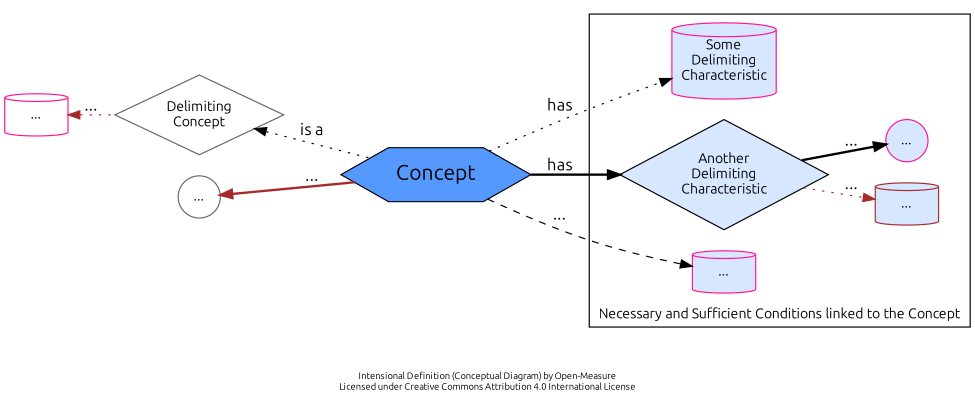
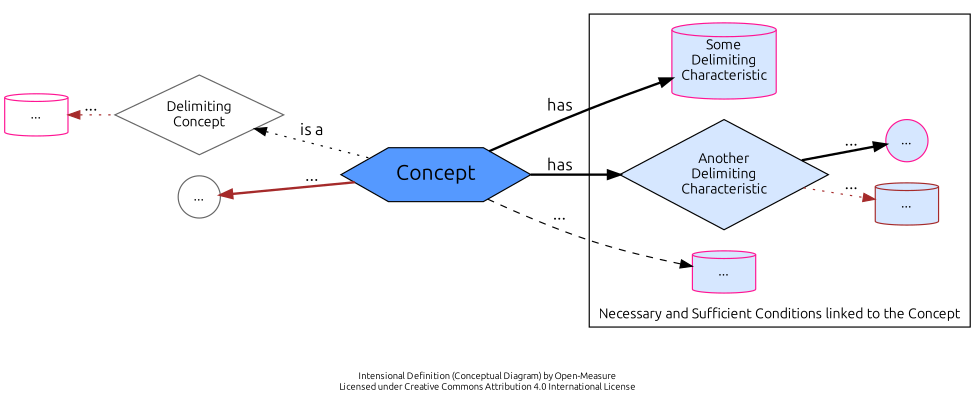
(574, 115) -> (574, 115)
